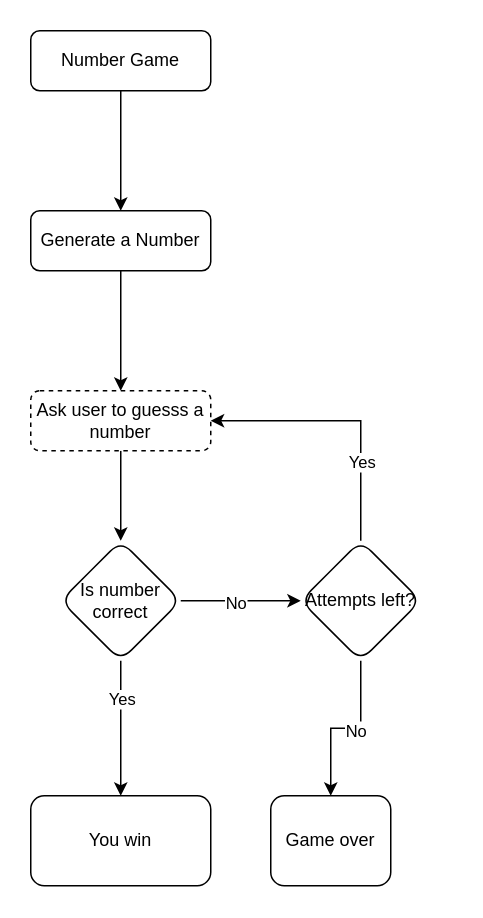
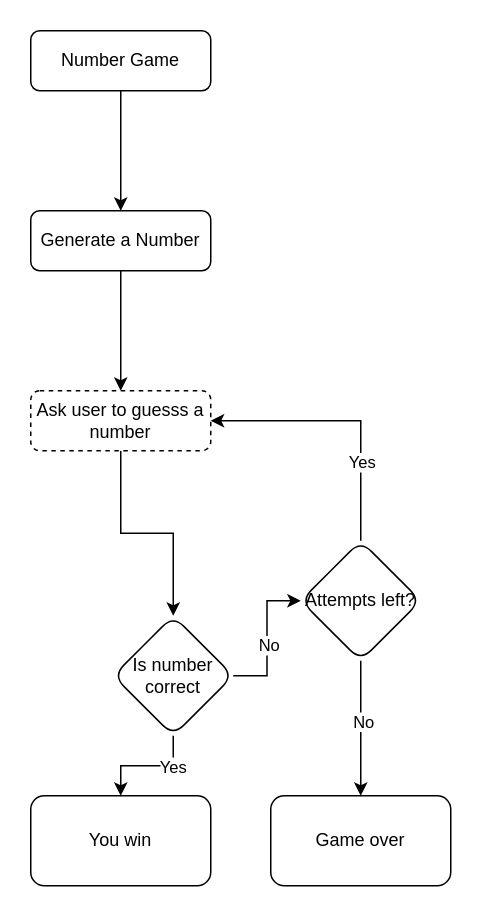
(121, 601) -> (173, 676)
(331, 841) -> (361, 841)
